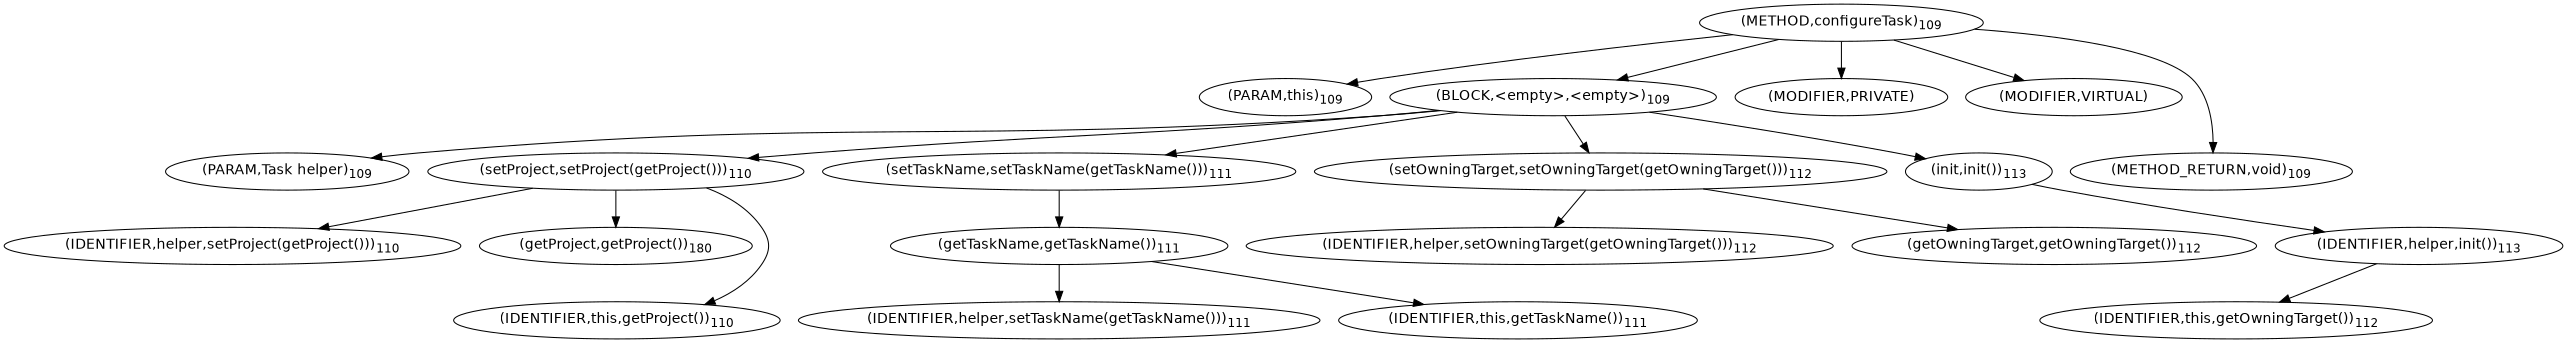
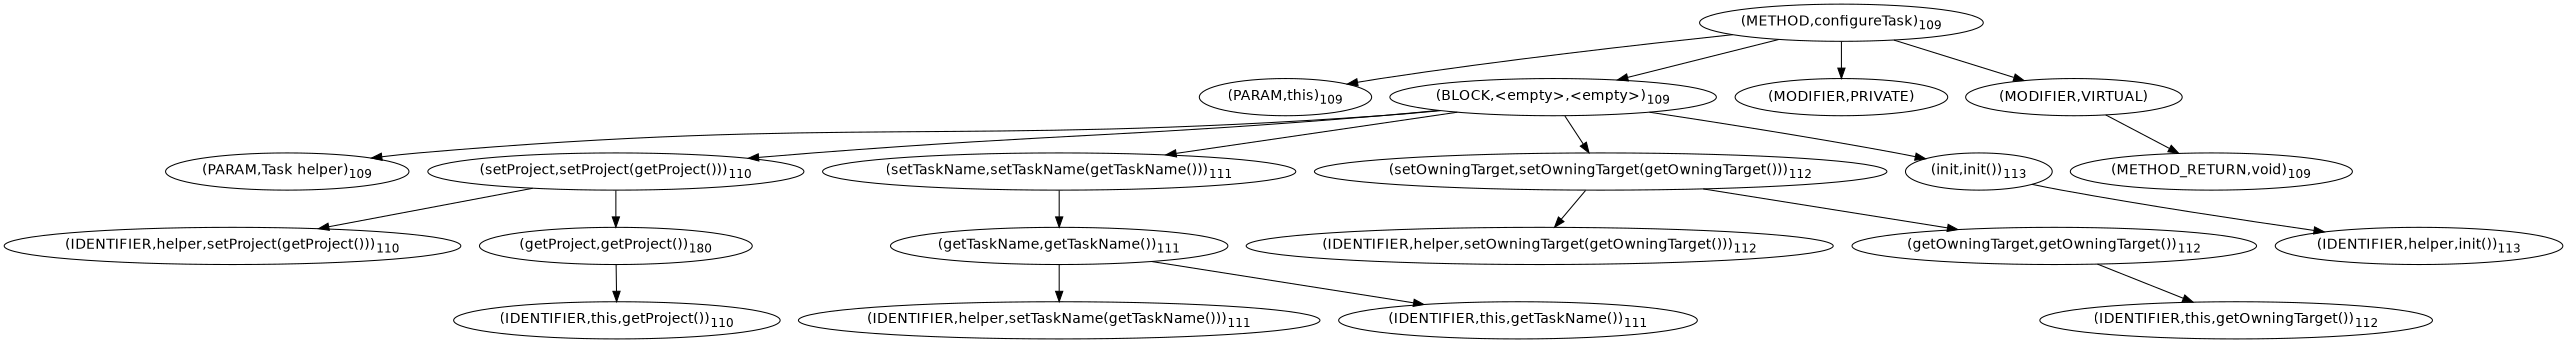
(2120, 49) -> (2138, 132)
(768, 242) -> (616, 278)
(2333, 281) -> (2140, 281)
